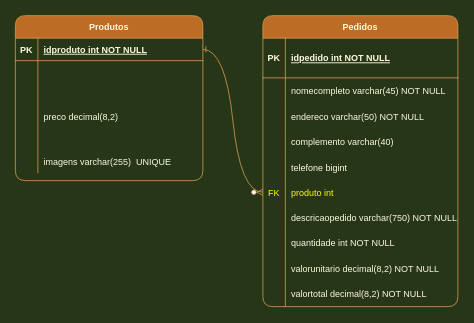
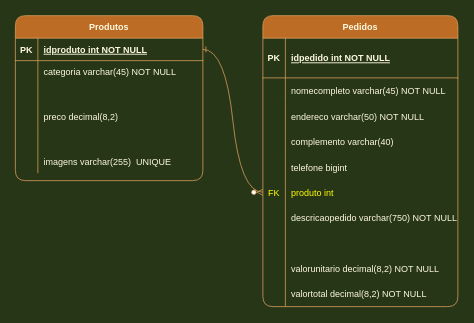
none -> (120, 72)
(372, 243) -> none
